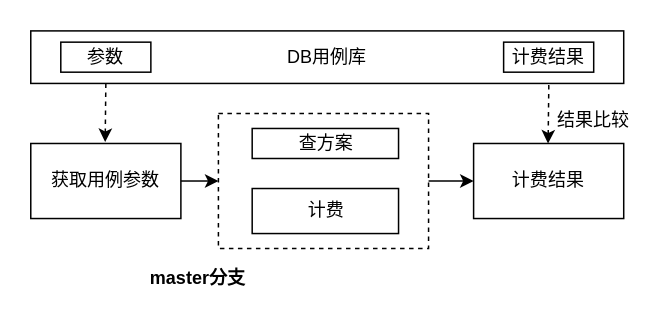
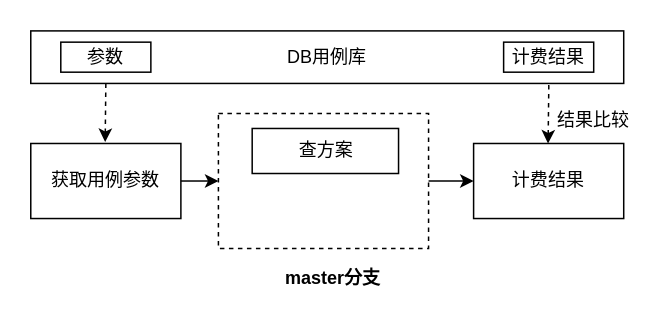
(325, 143) -> (325, 151)
(325, 211) -> none
(198, 278) -> (333, 278)
